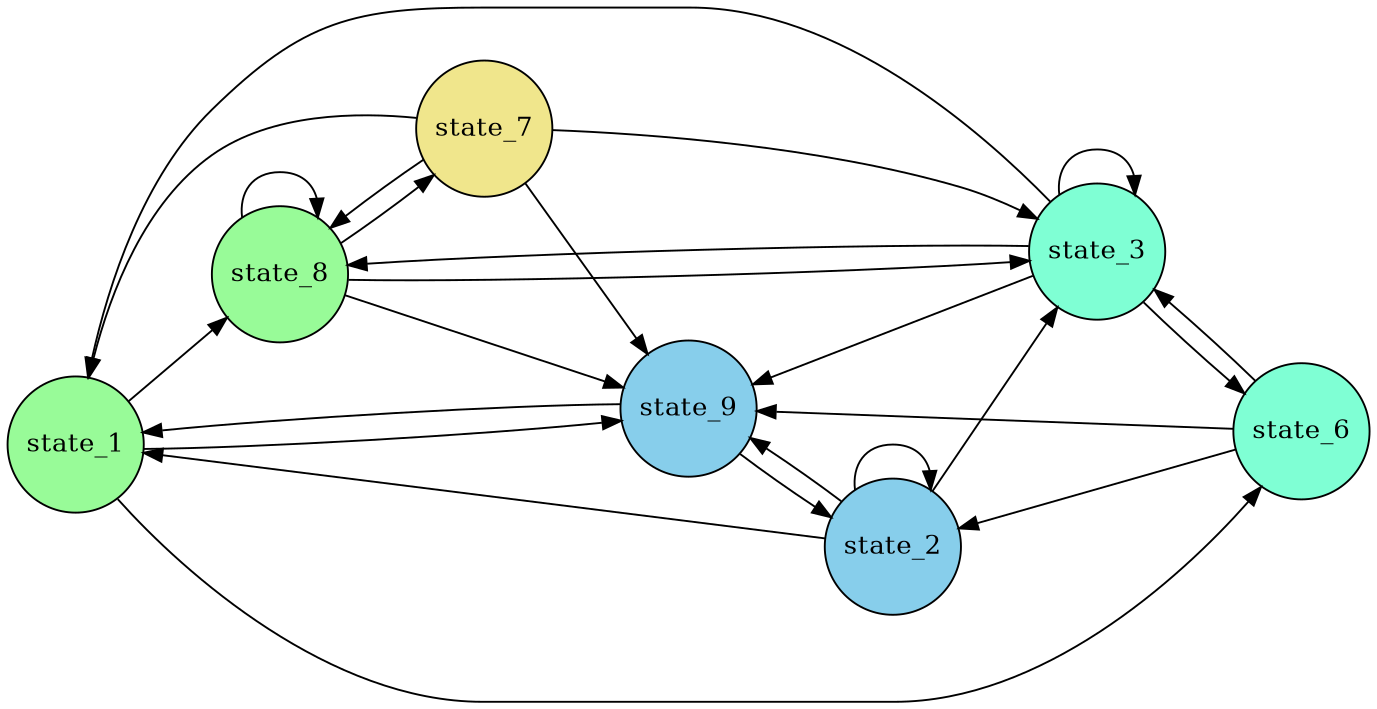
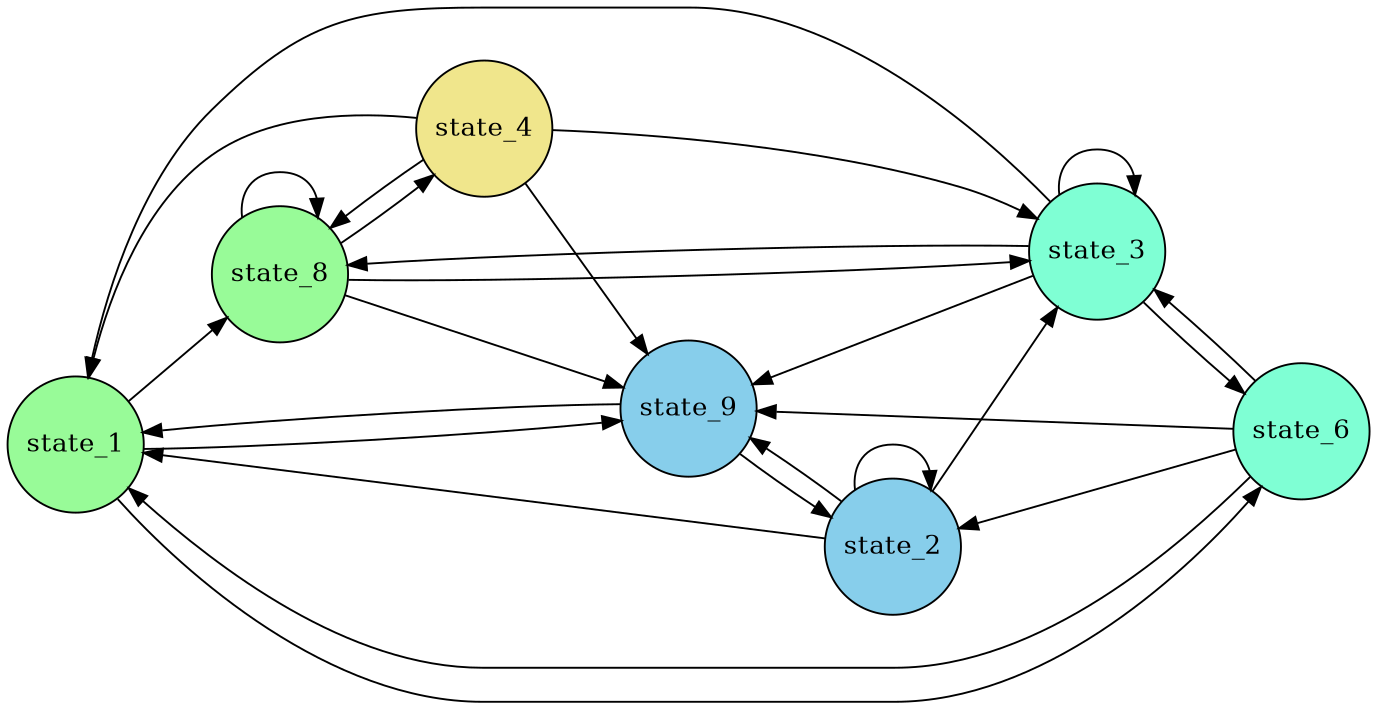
(484, 129) -> (484, 129)
none -> (702, 668)
